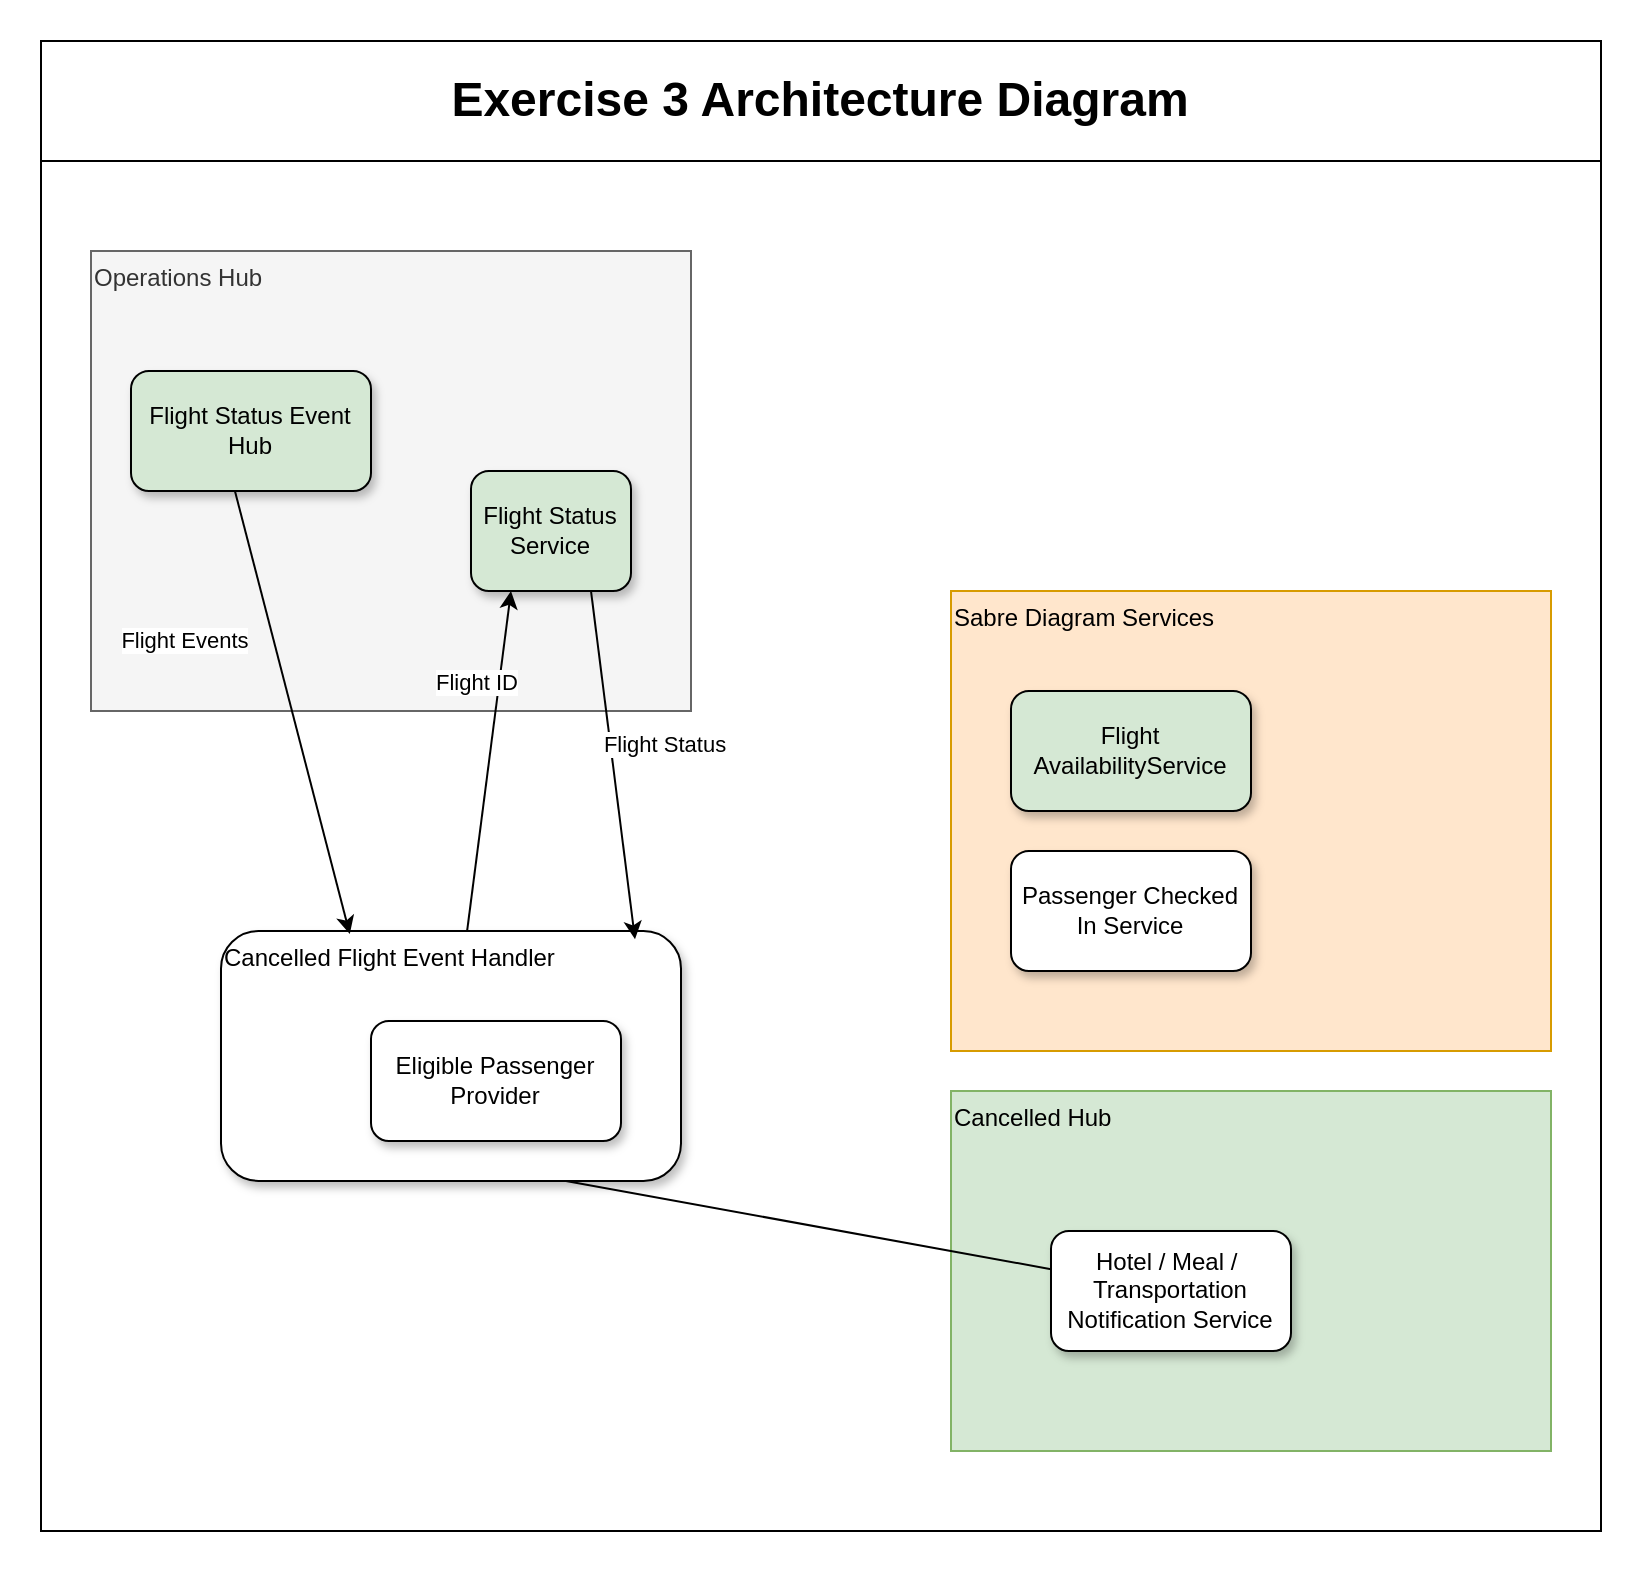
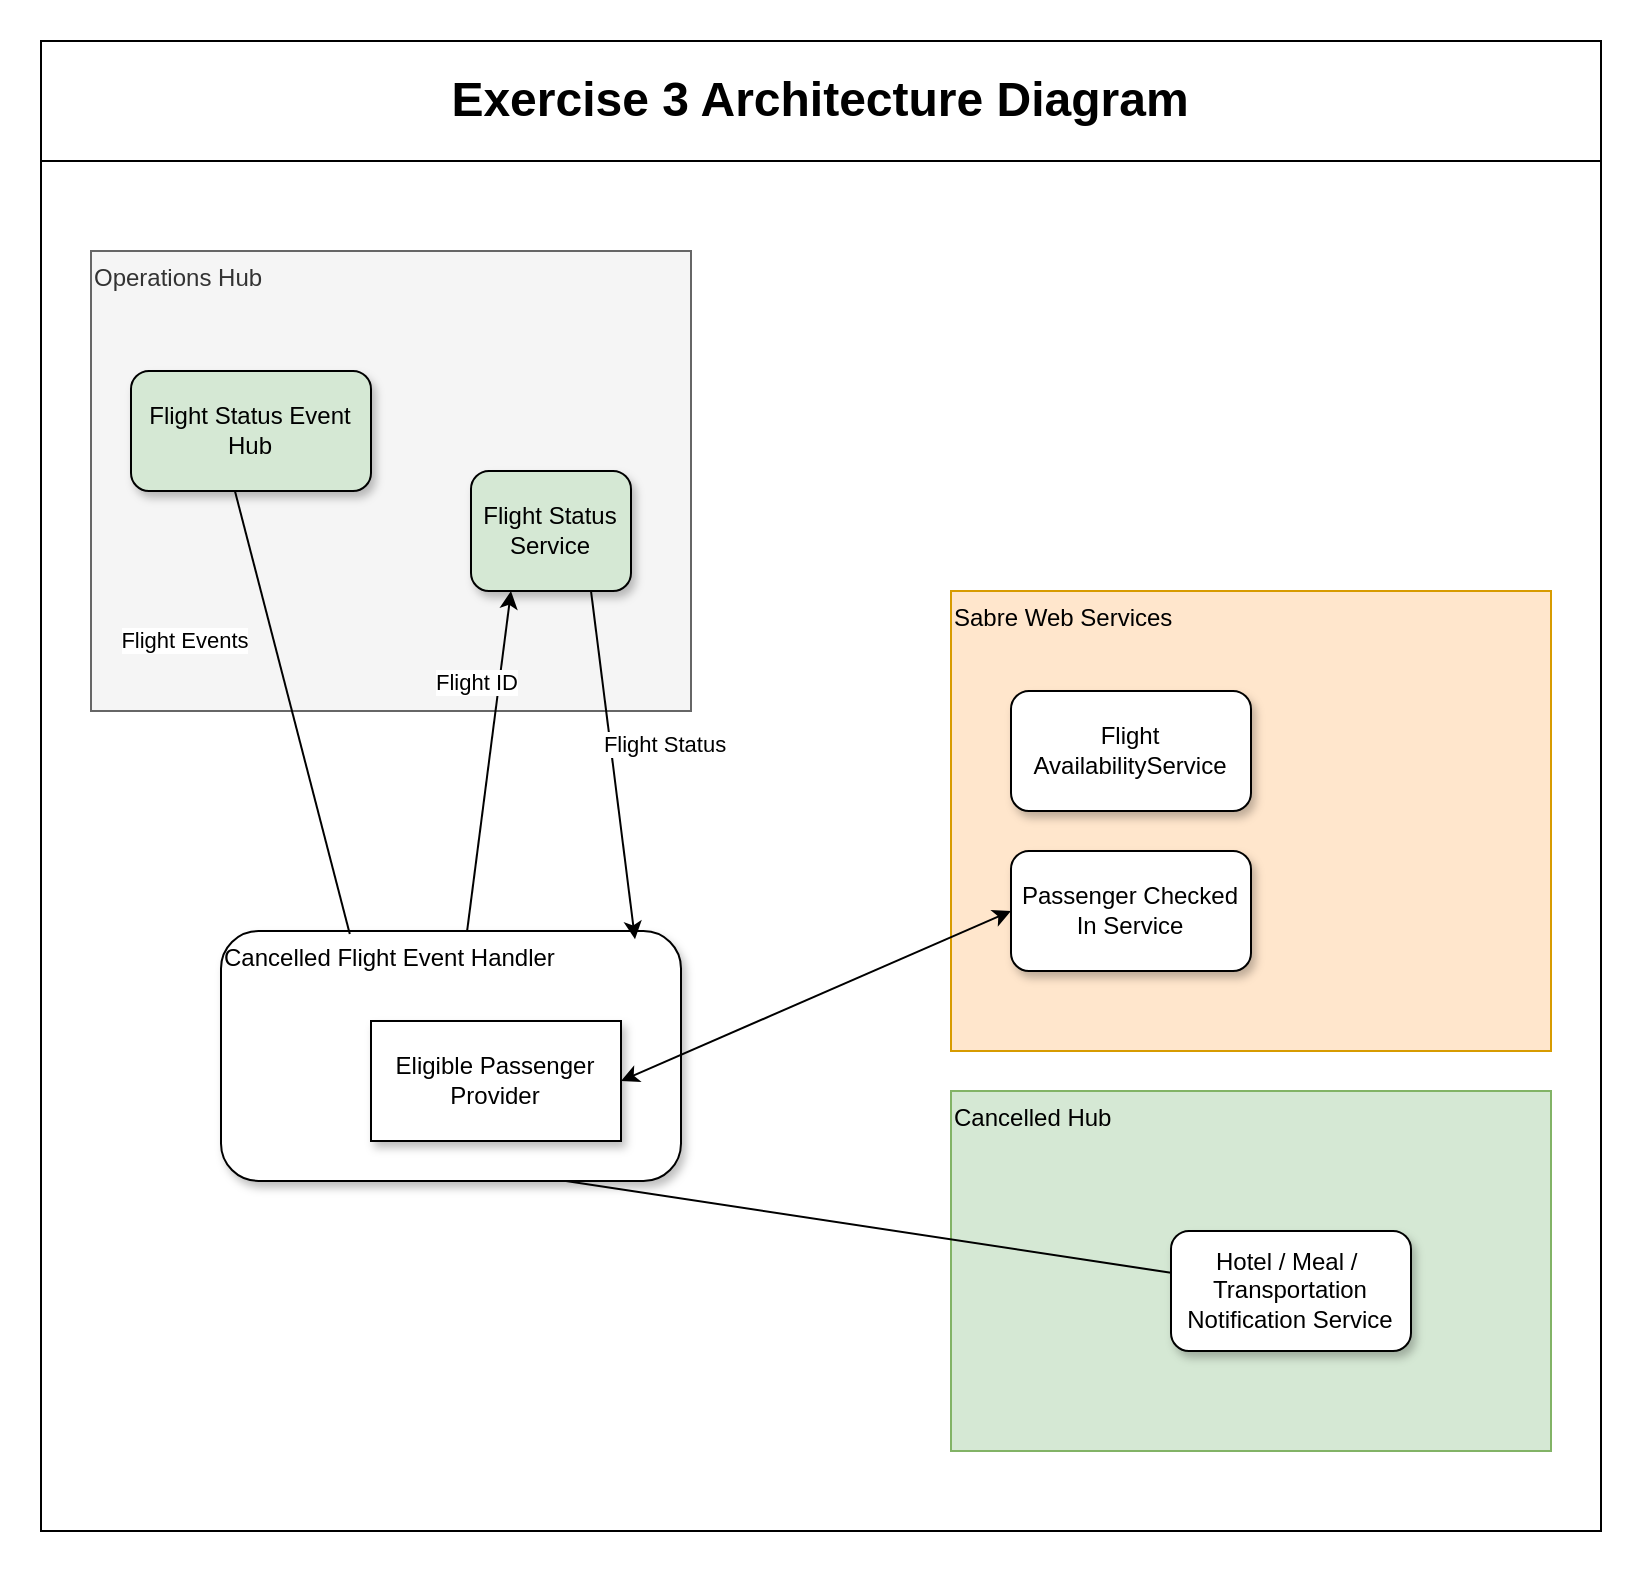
(1090, 619) -> (1067, 619)
(1131, 751) -> (1131, 751)
(346, 920) -> (348, 925)
none -> (816, 996)
(496, 1081) -> (496, 1081)
(1171, 1291) -> (1291, 1291)
